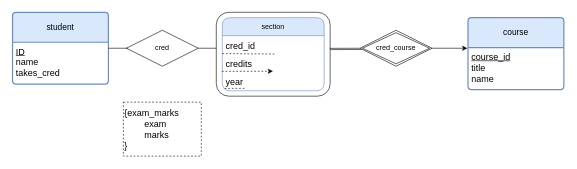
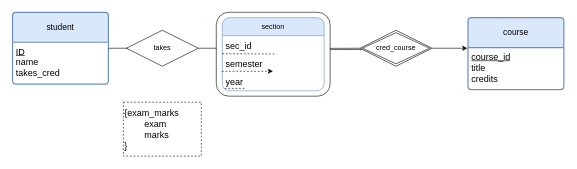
(239, 45) -> (237, 45)
(162, 48) -> (162, 48)
(239, 64) -> (242, 64)
(489, 65) -> (489, 65)
